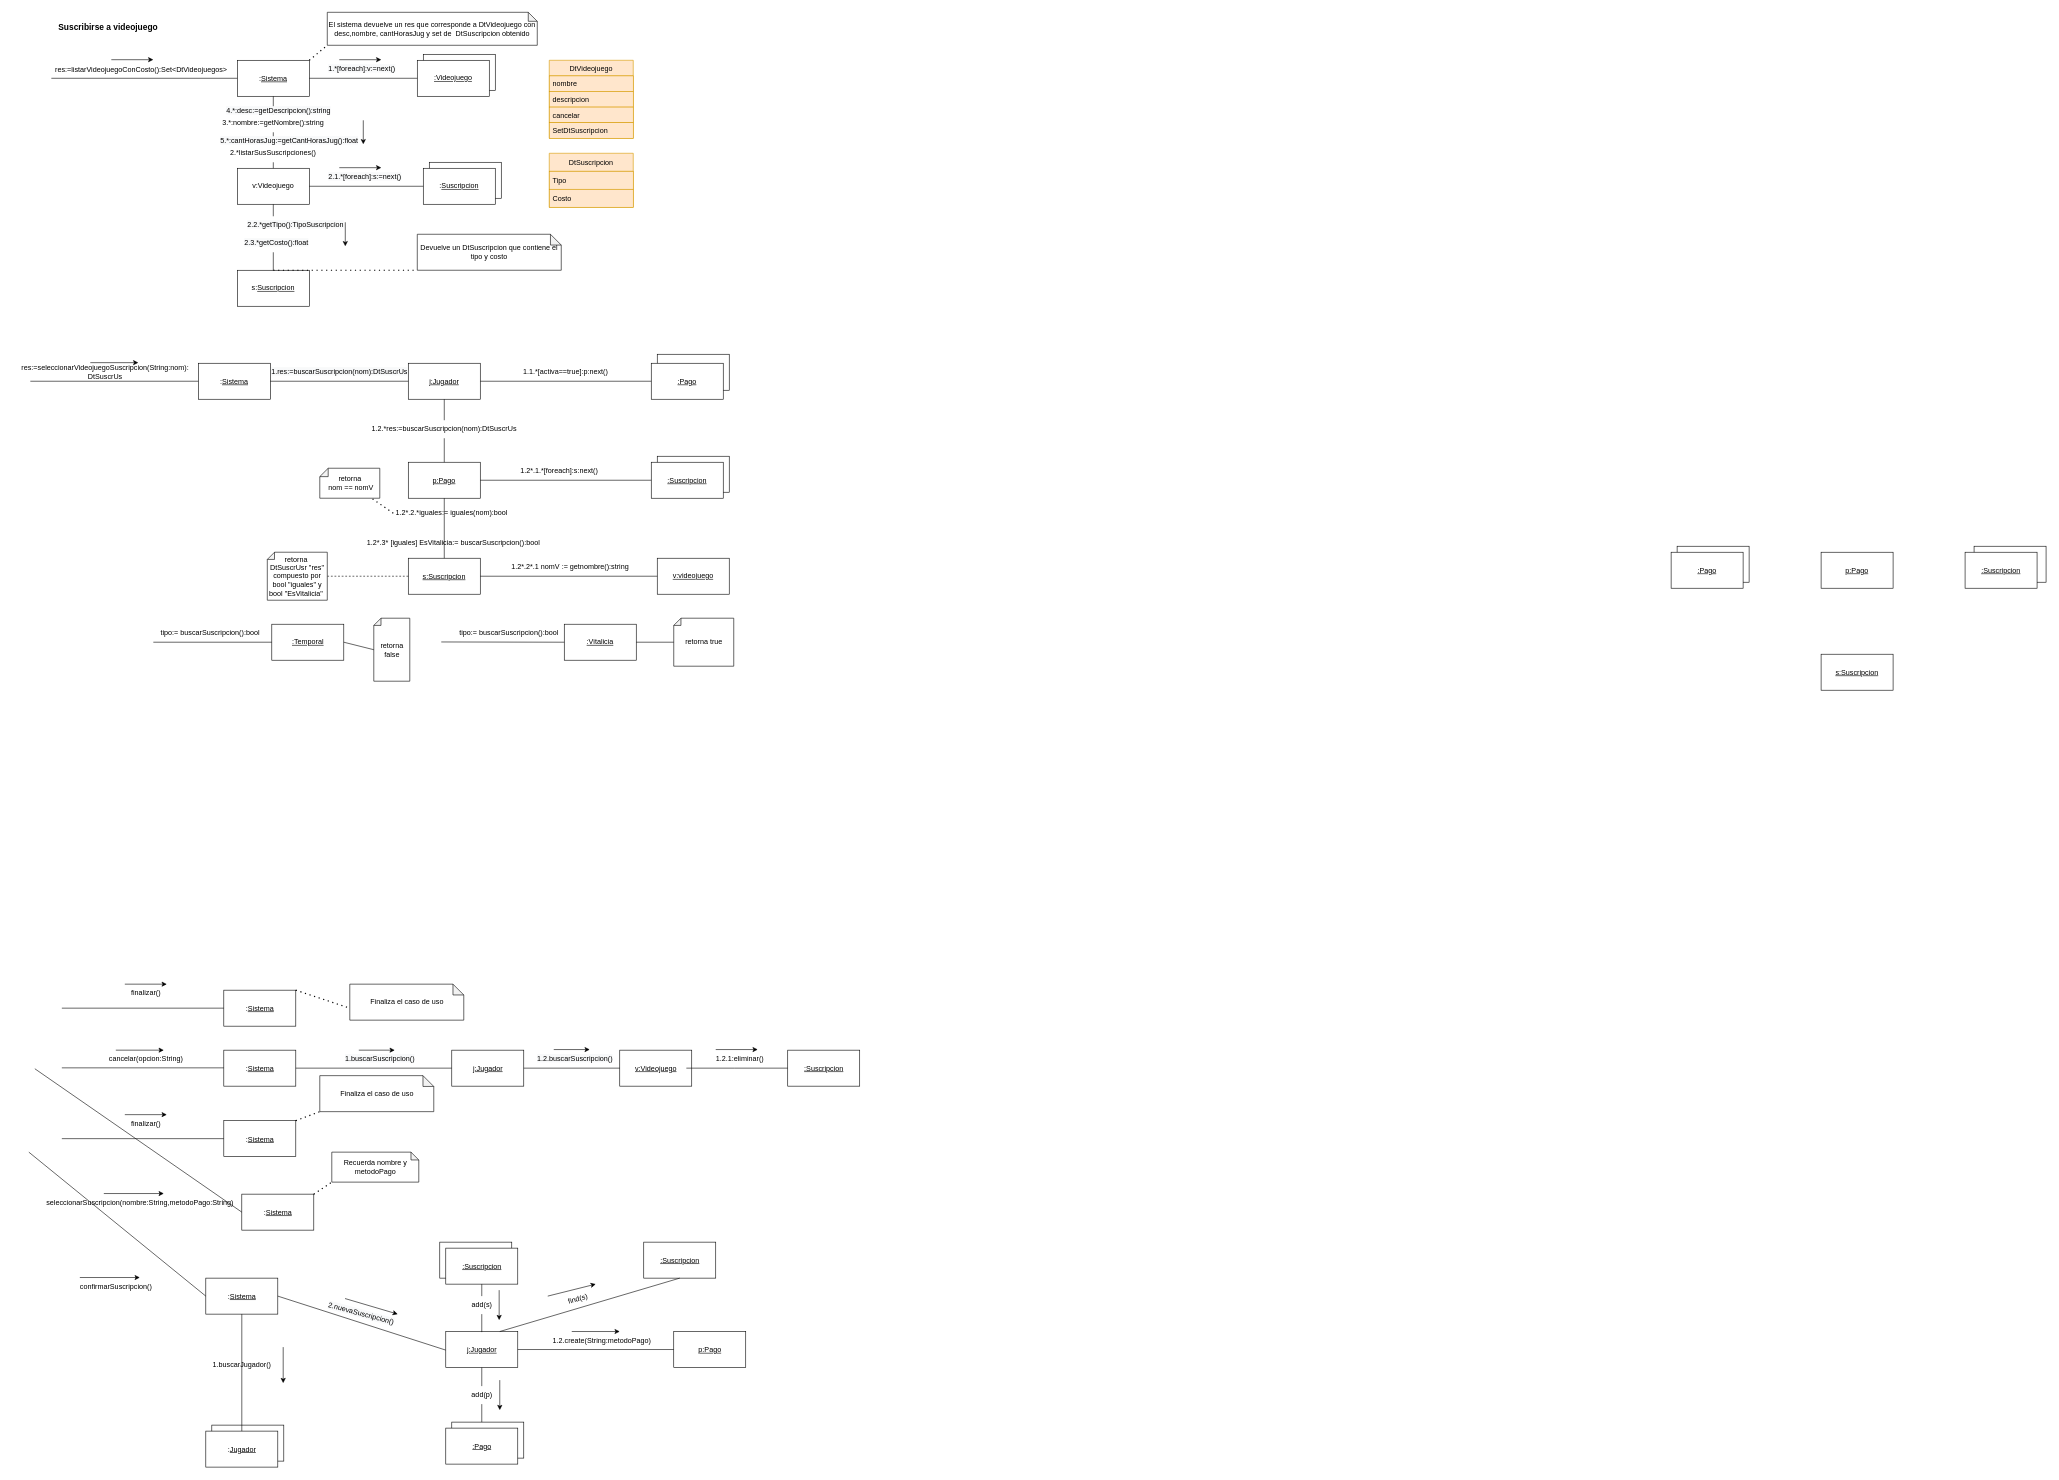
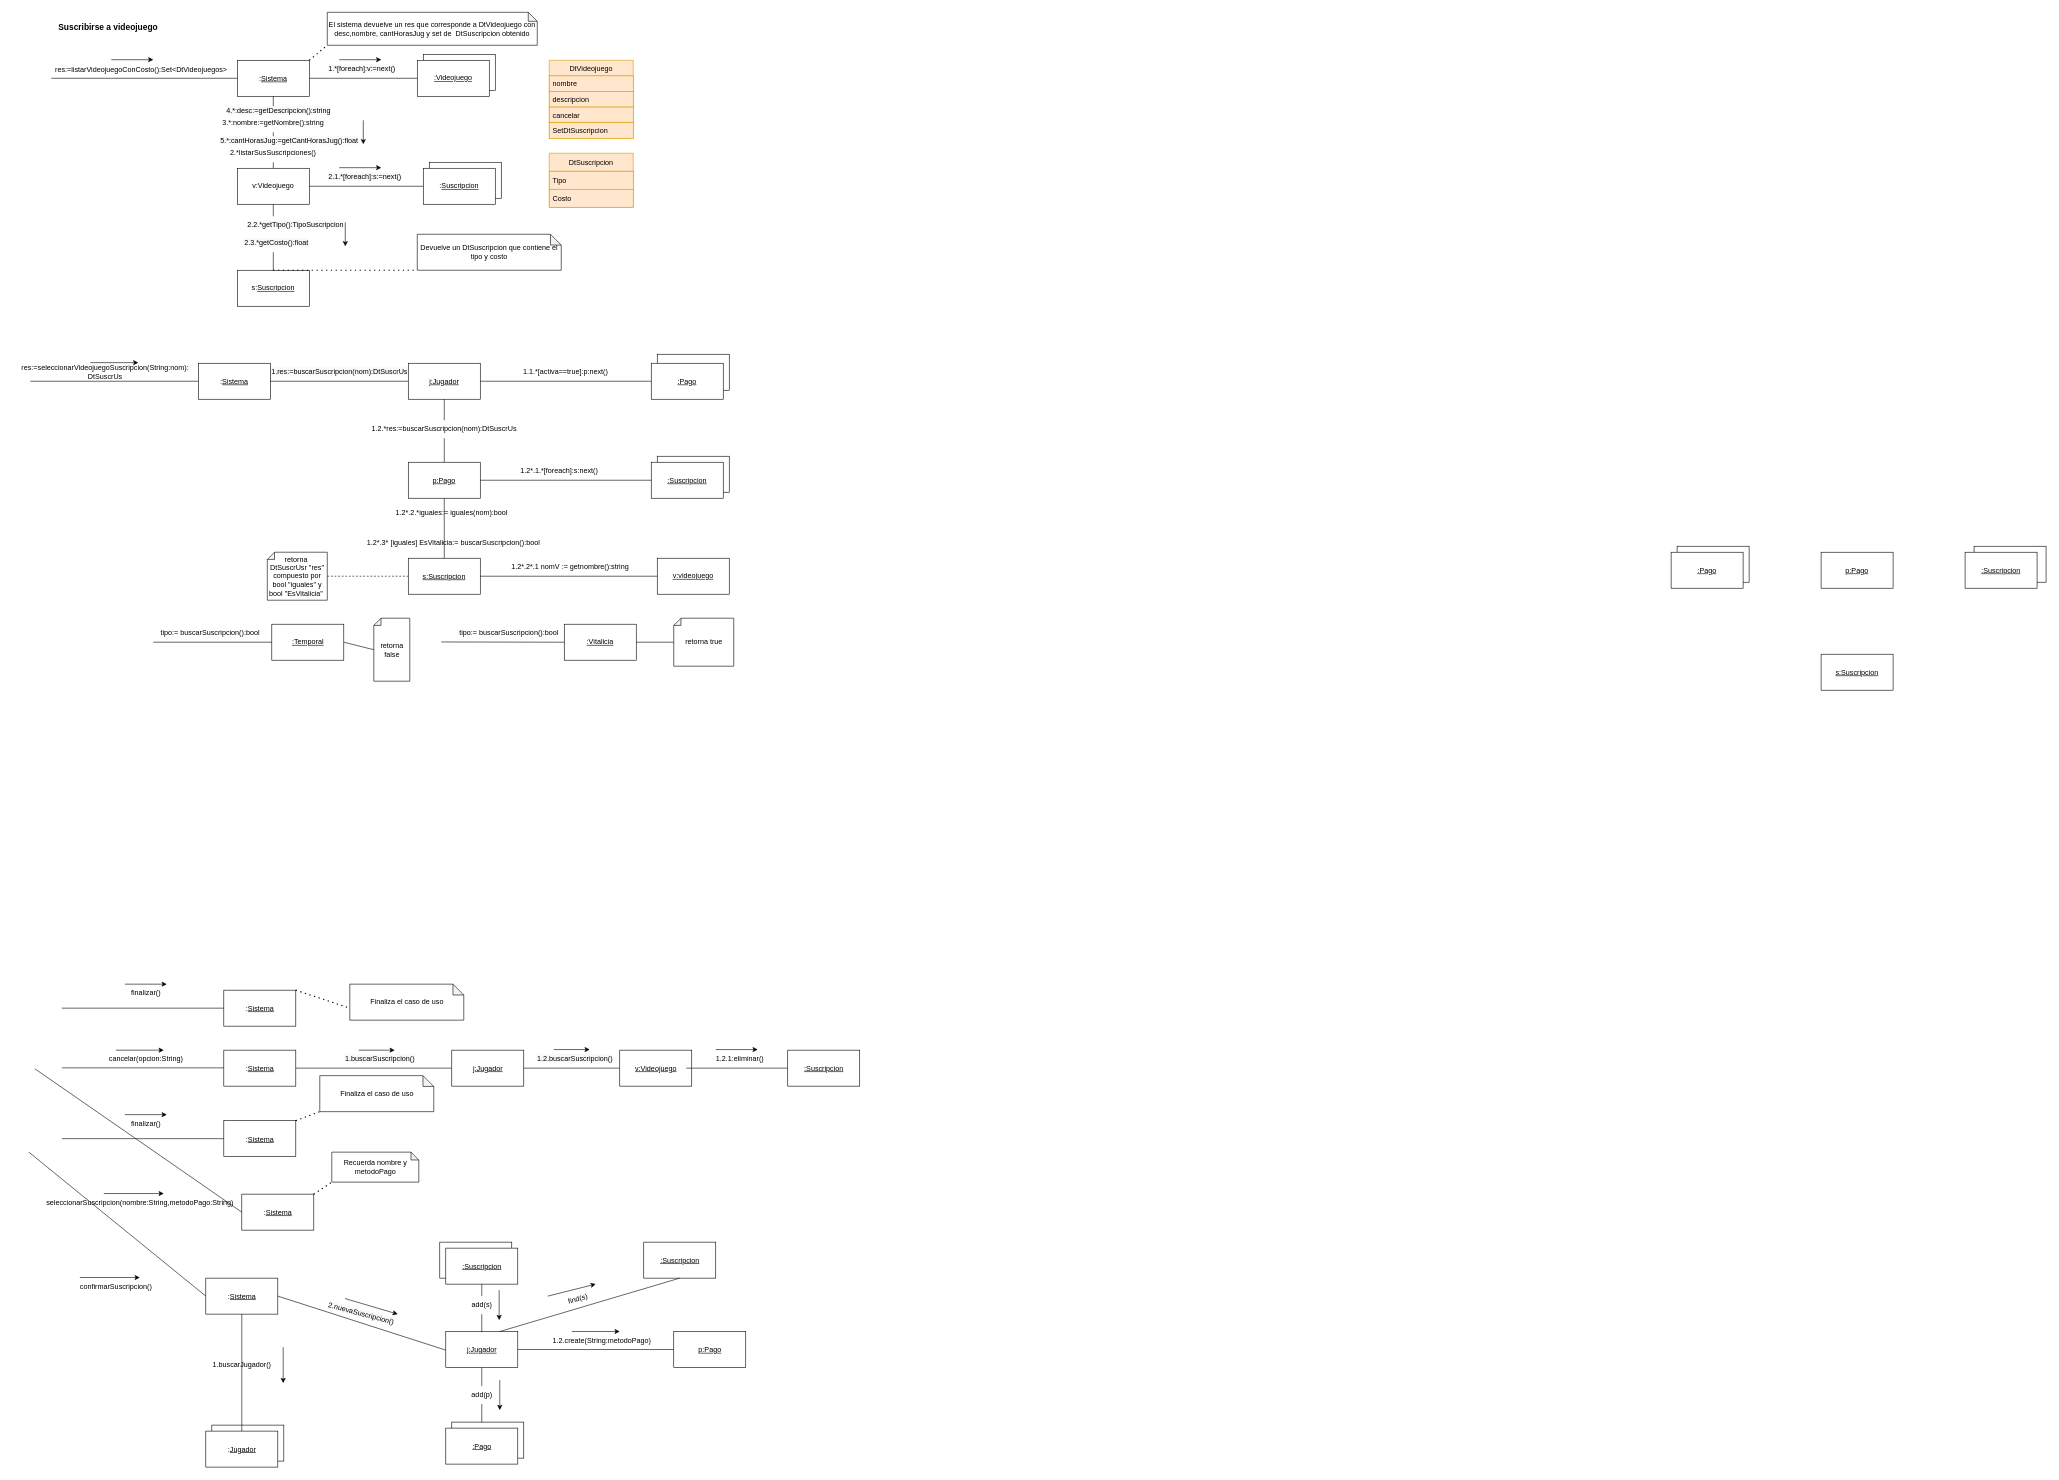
(350, 483) -> none
(382, 506) -> none
